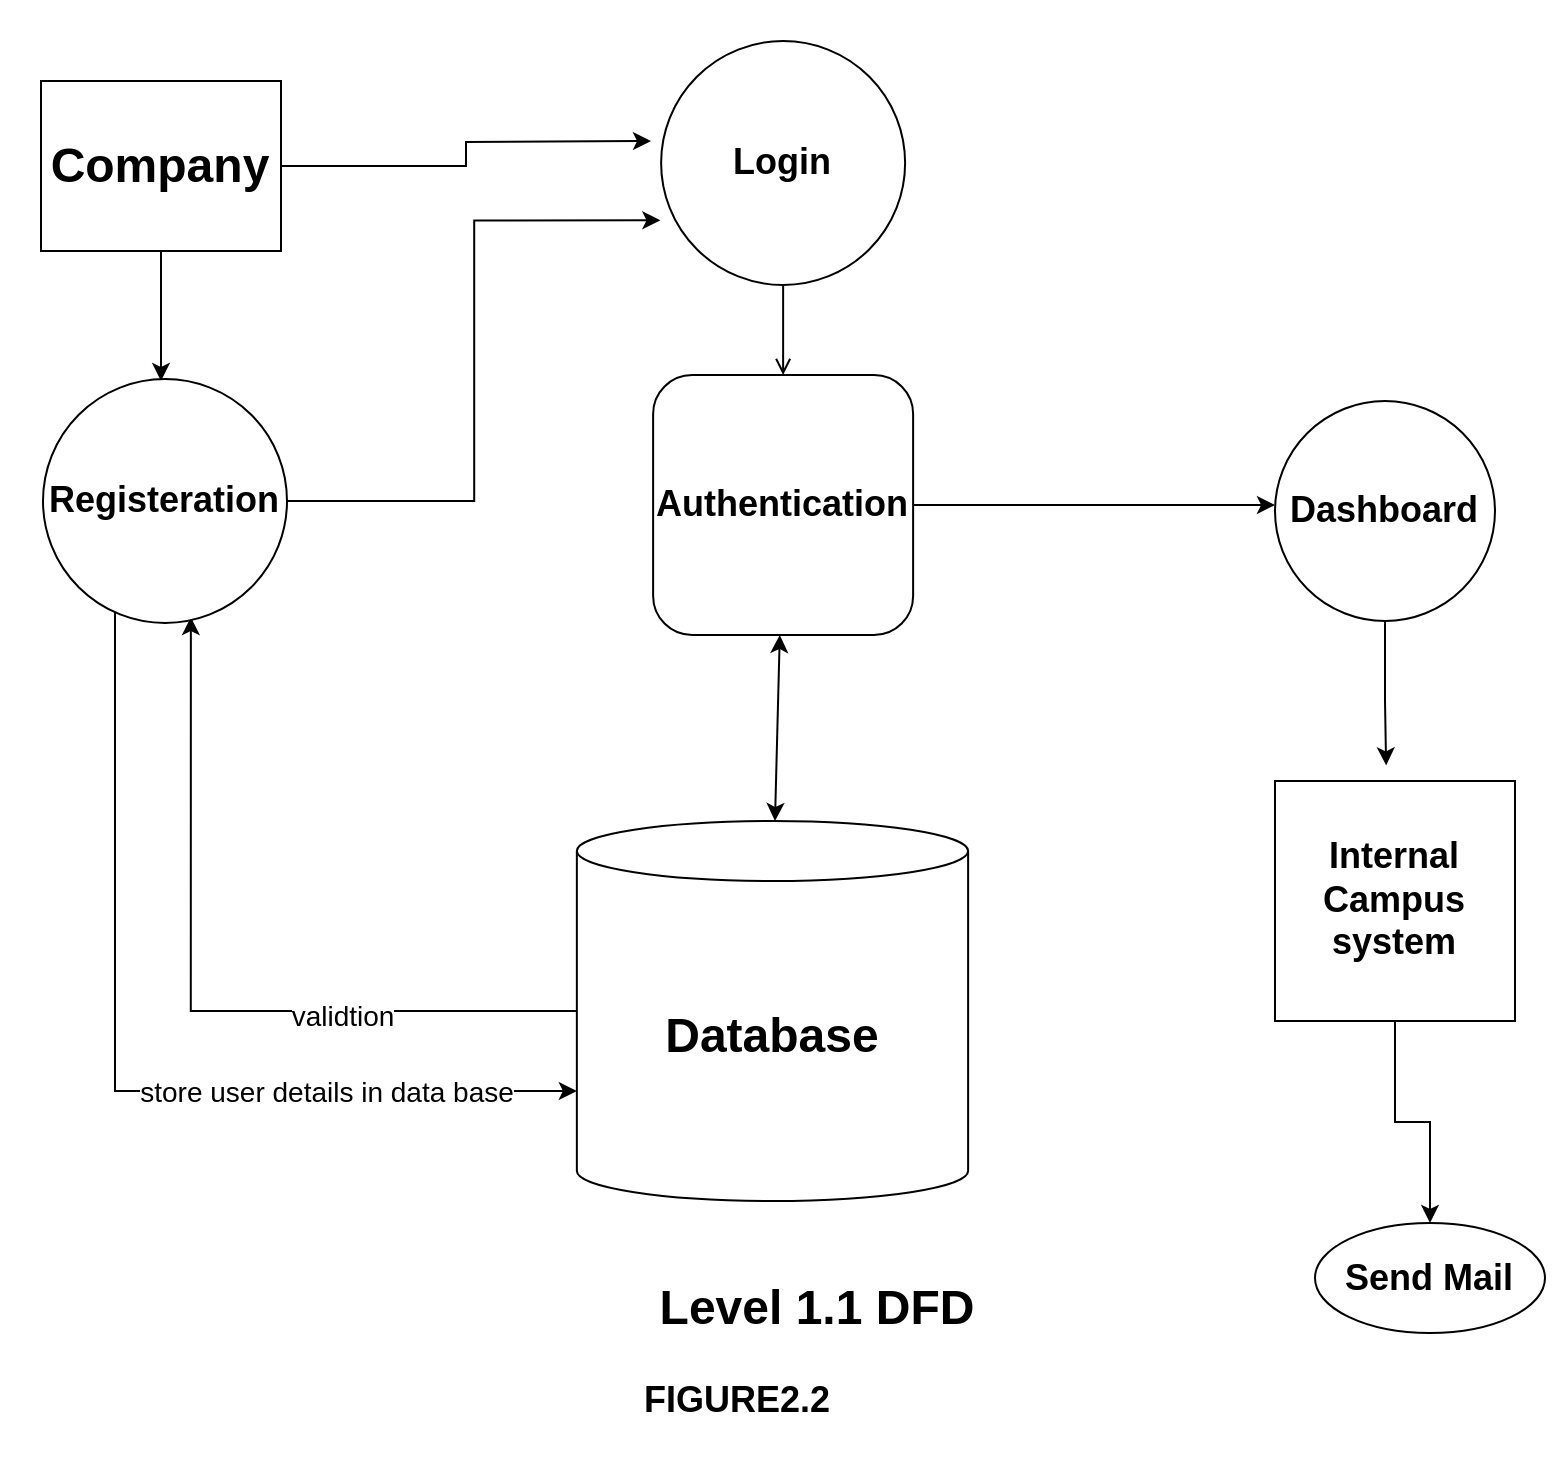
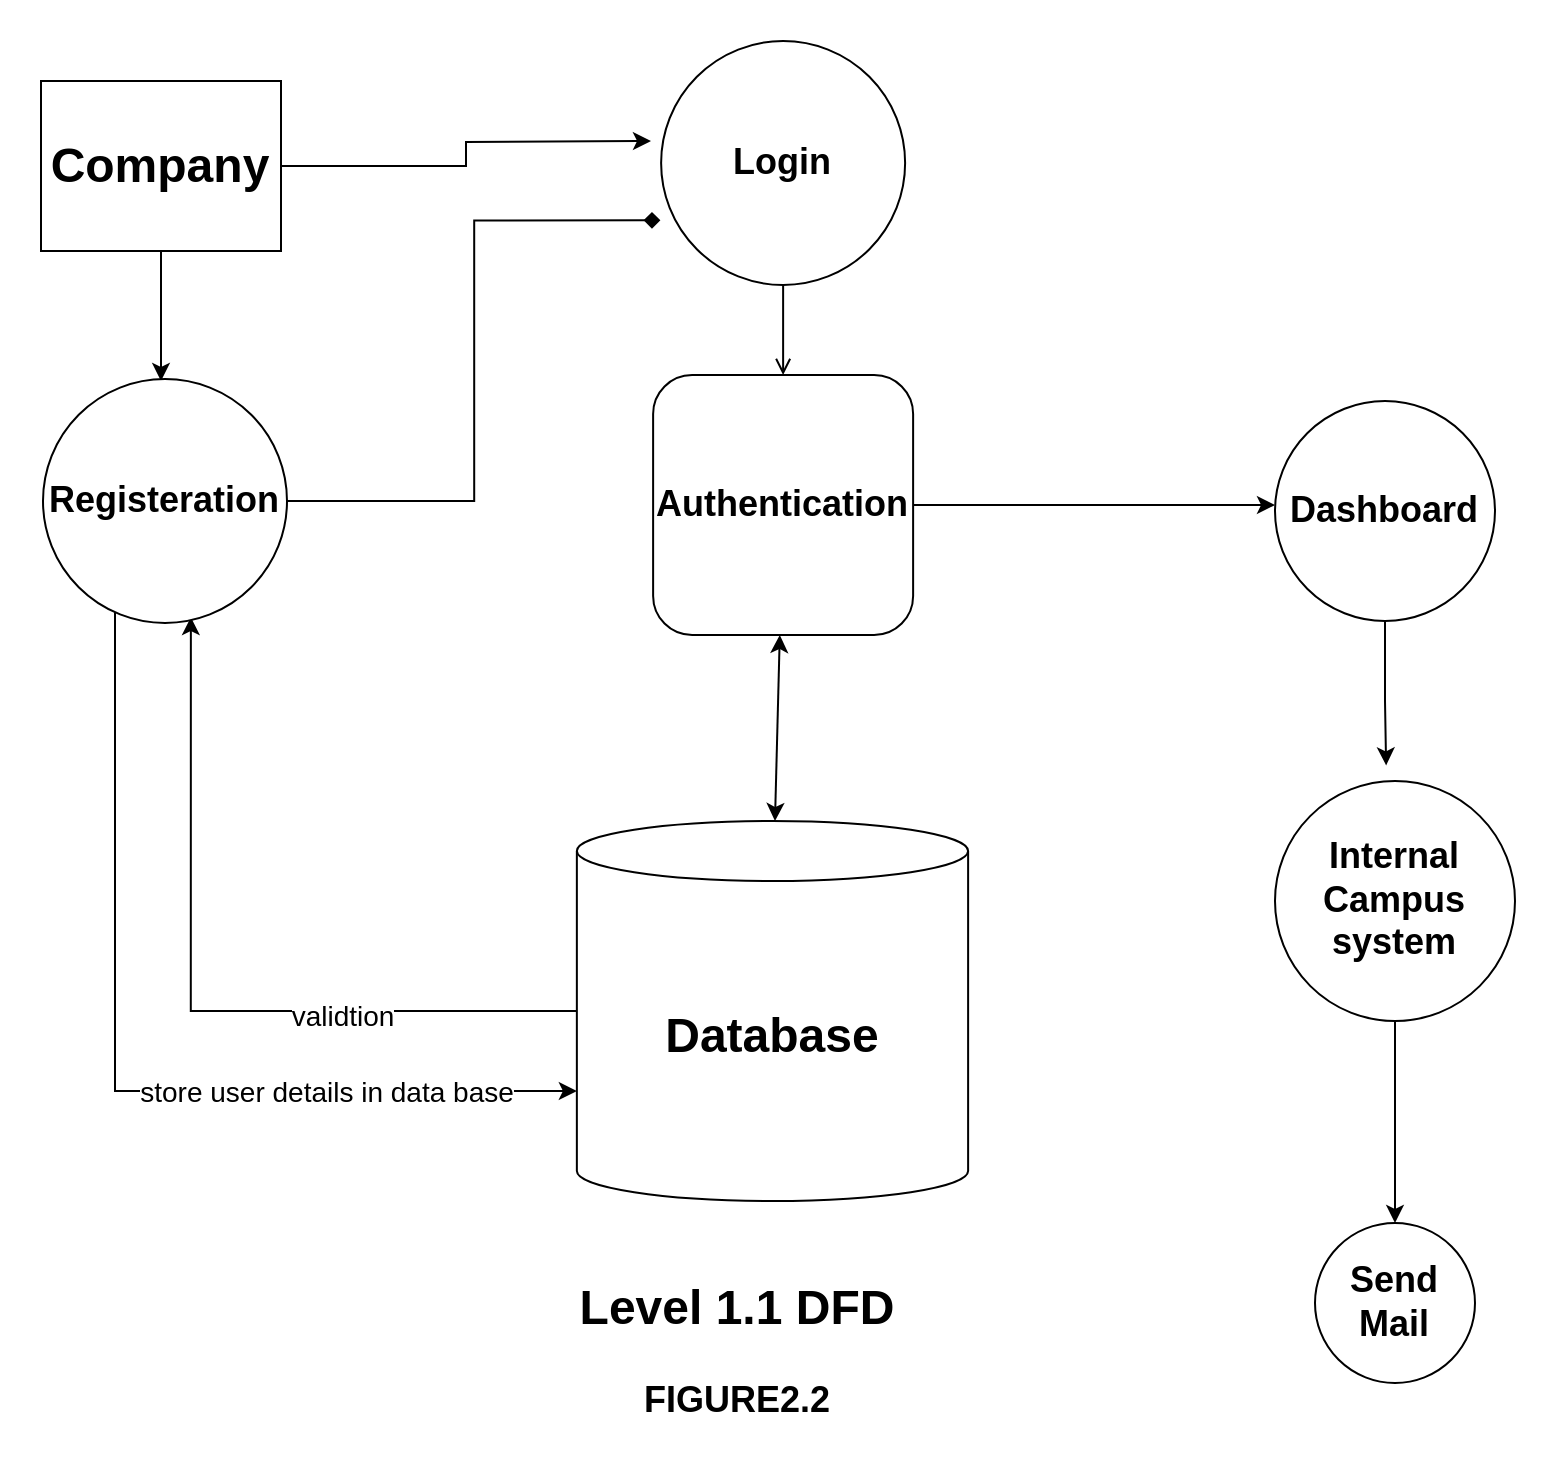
(645, 220) -> (644, 220)
(1395, 901) -> (1395, 901)
(1430, 1278) -> (1395, 1303)
(816, 1308) -> (736, 1308)
